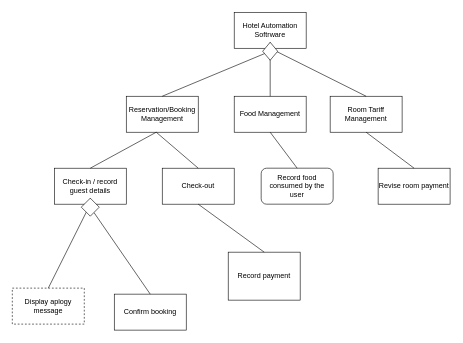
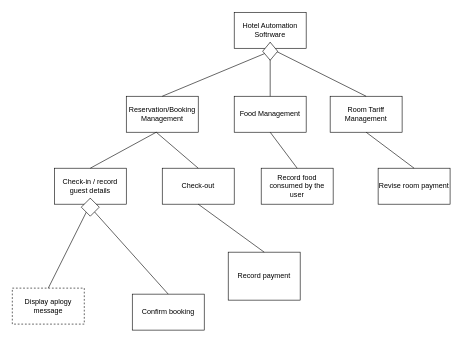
(297, 186) -> (297, 186)
(150, 312) -> (168, 312)
